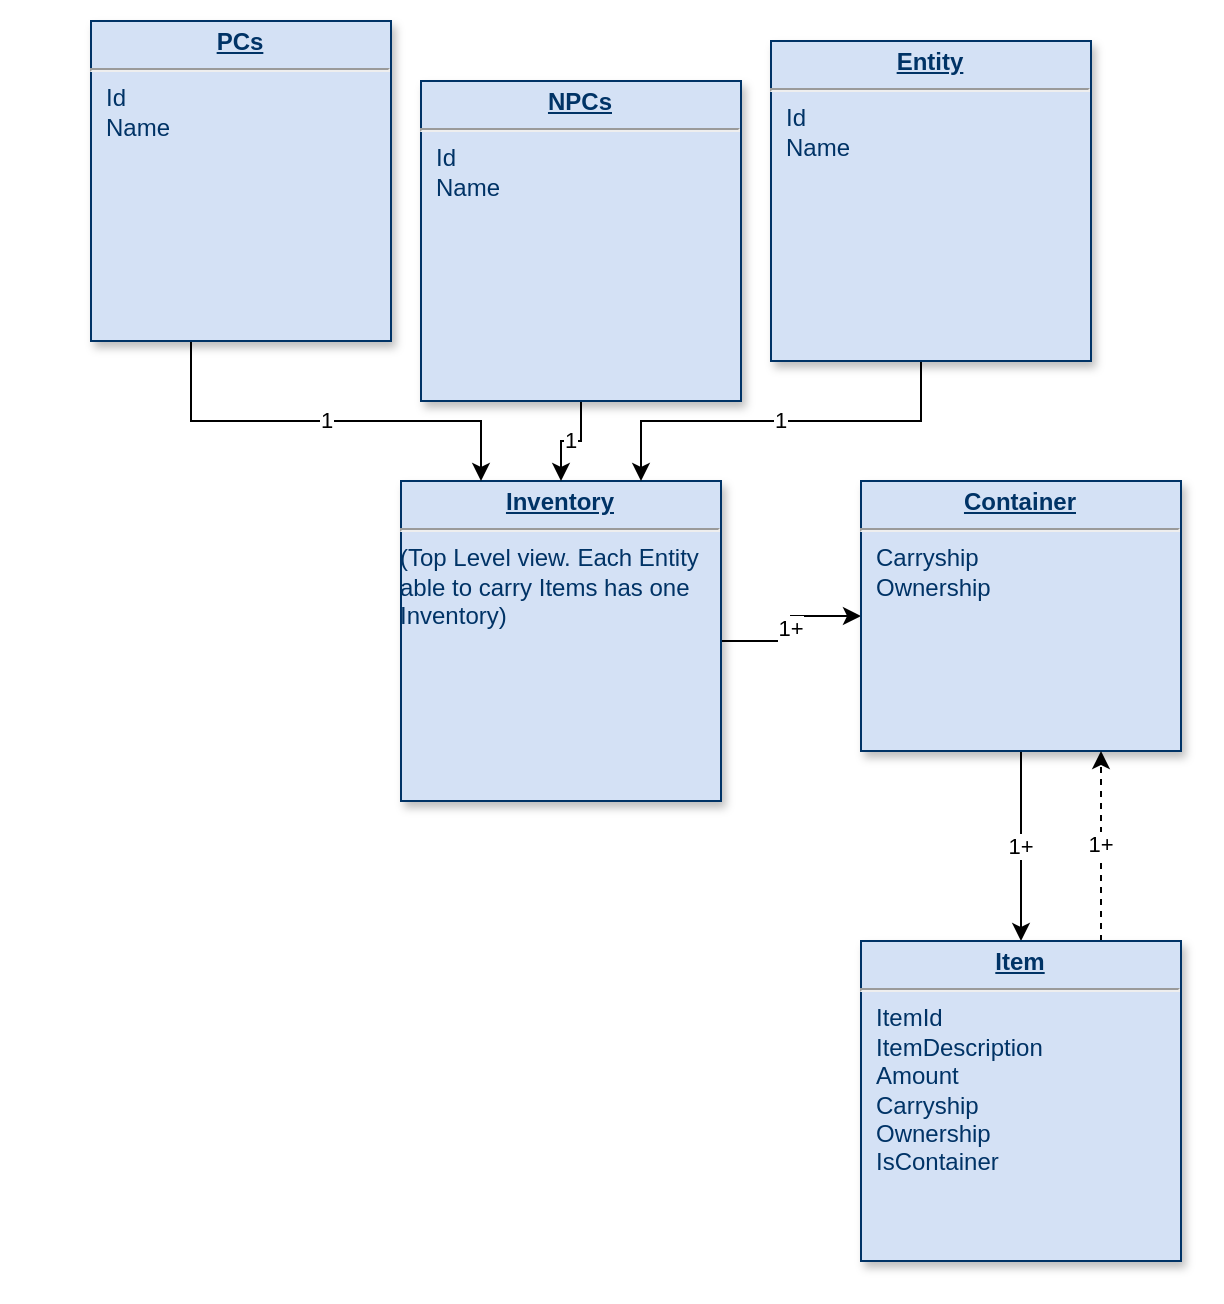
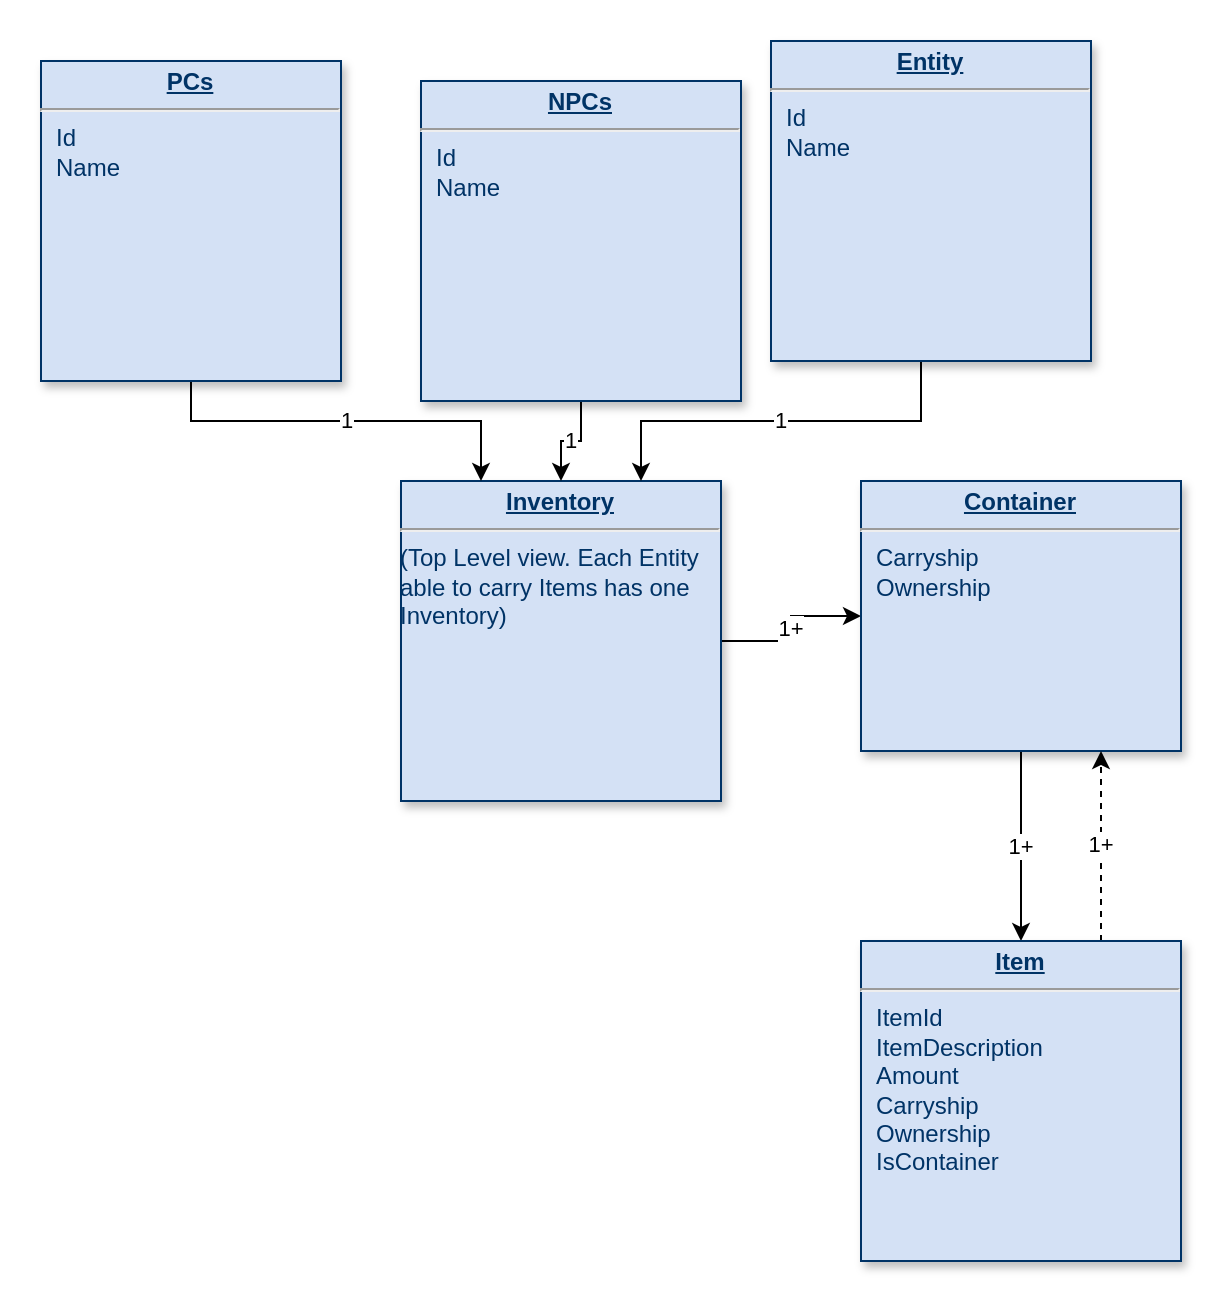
(241, 181) -> (191, 221)
